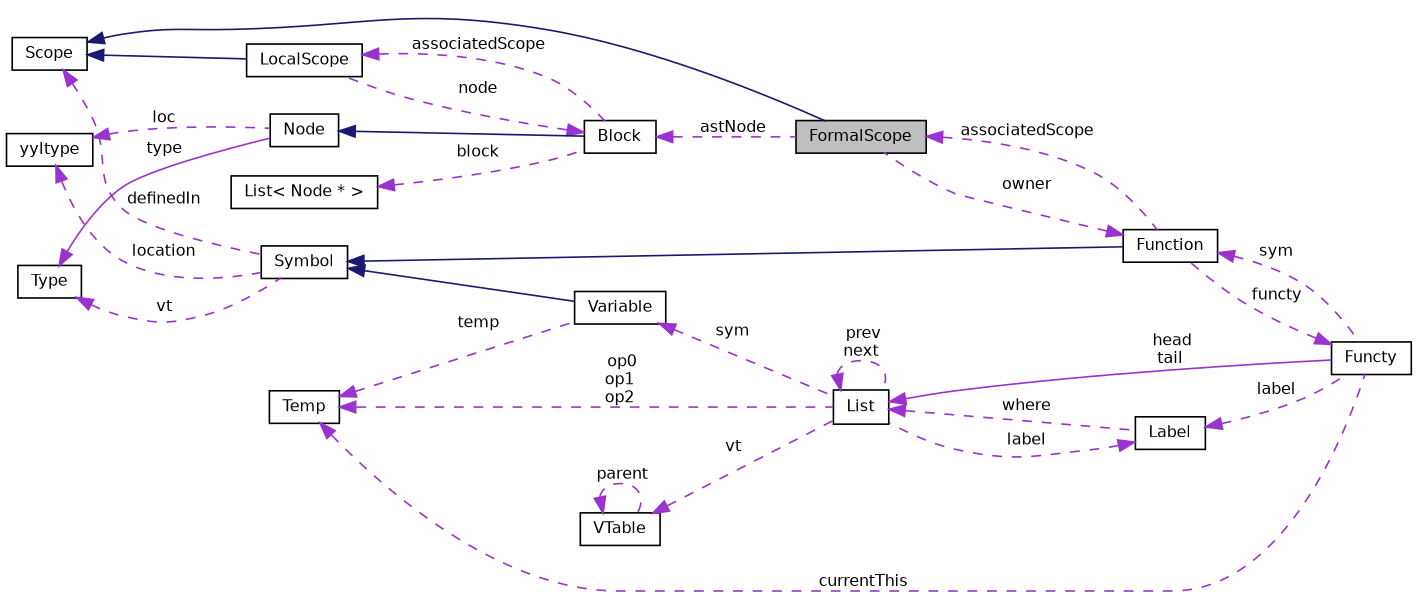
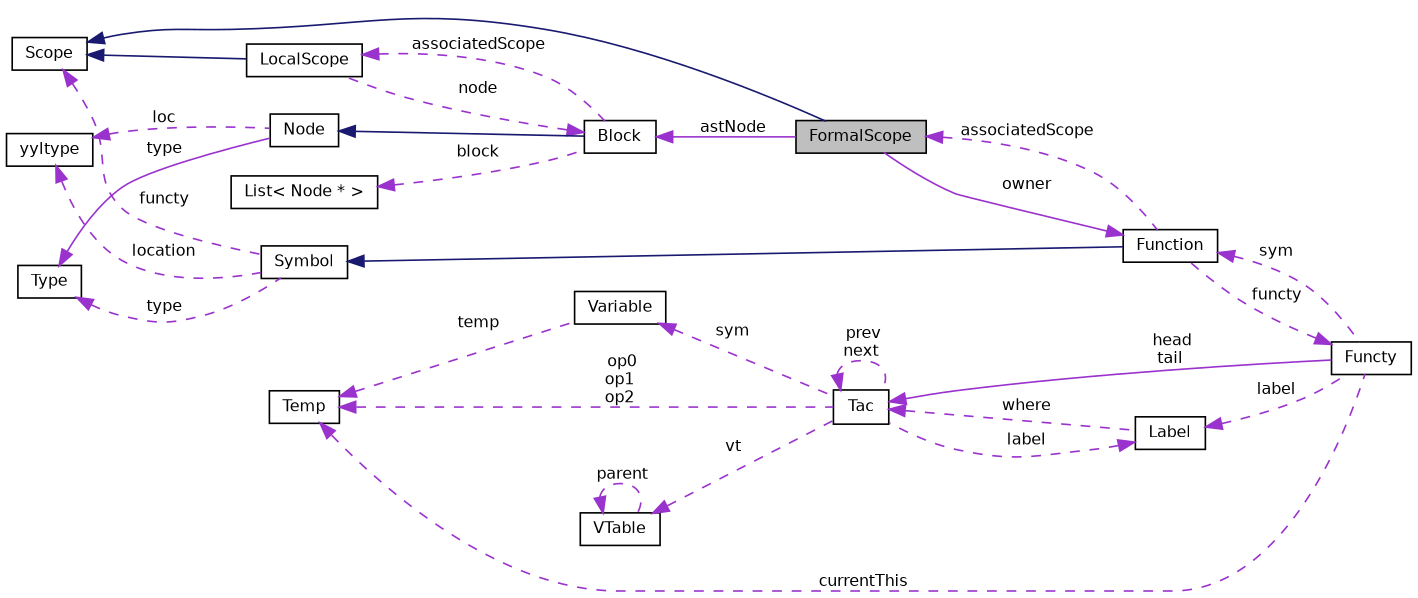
(734, 137) -> (734, 137)
(162, 200) -> (162, 200)
(991, 203) -> (991, 203)
(469, 286) -> none
(162, 307) -> (162, 307)
(861, 407) -> (861, 407)
